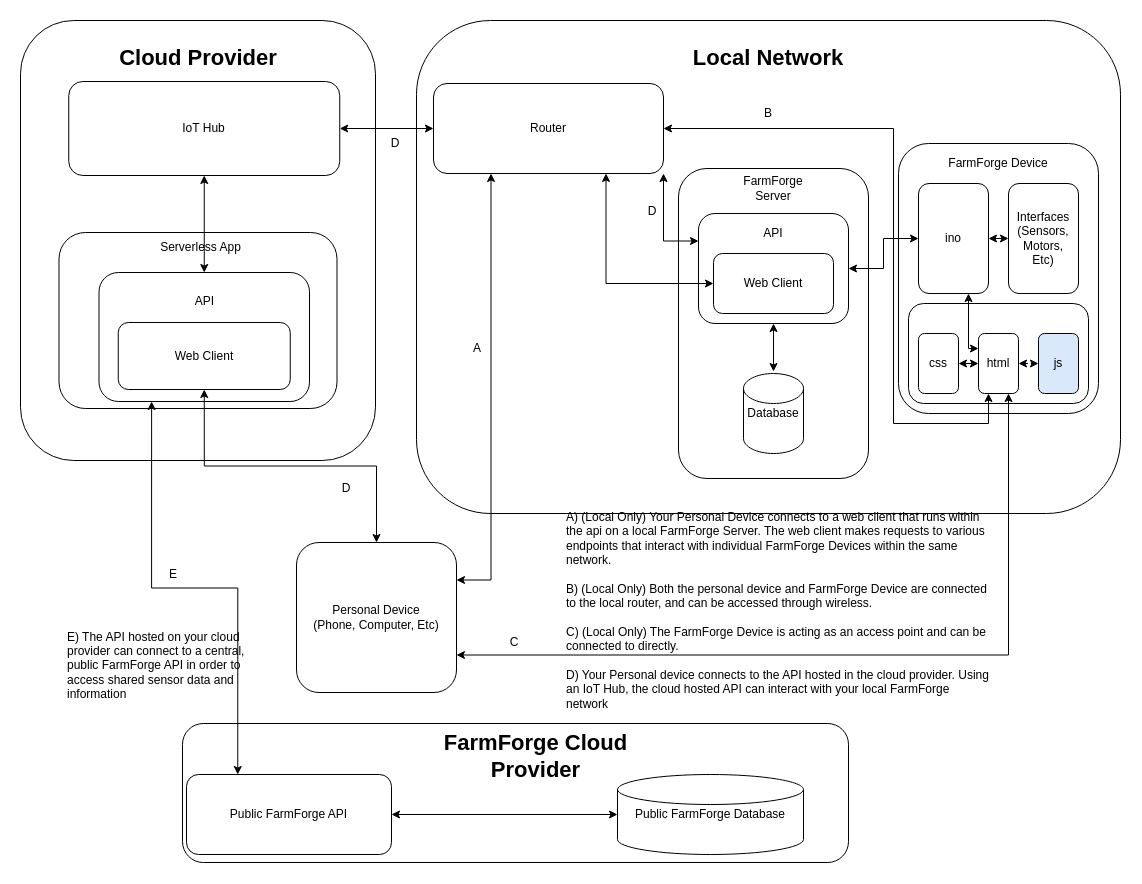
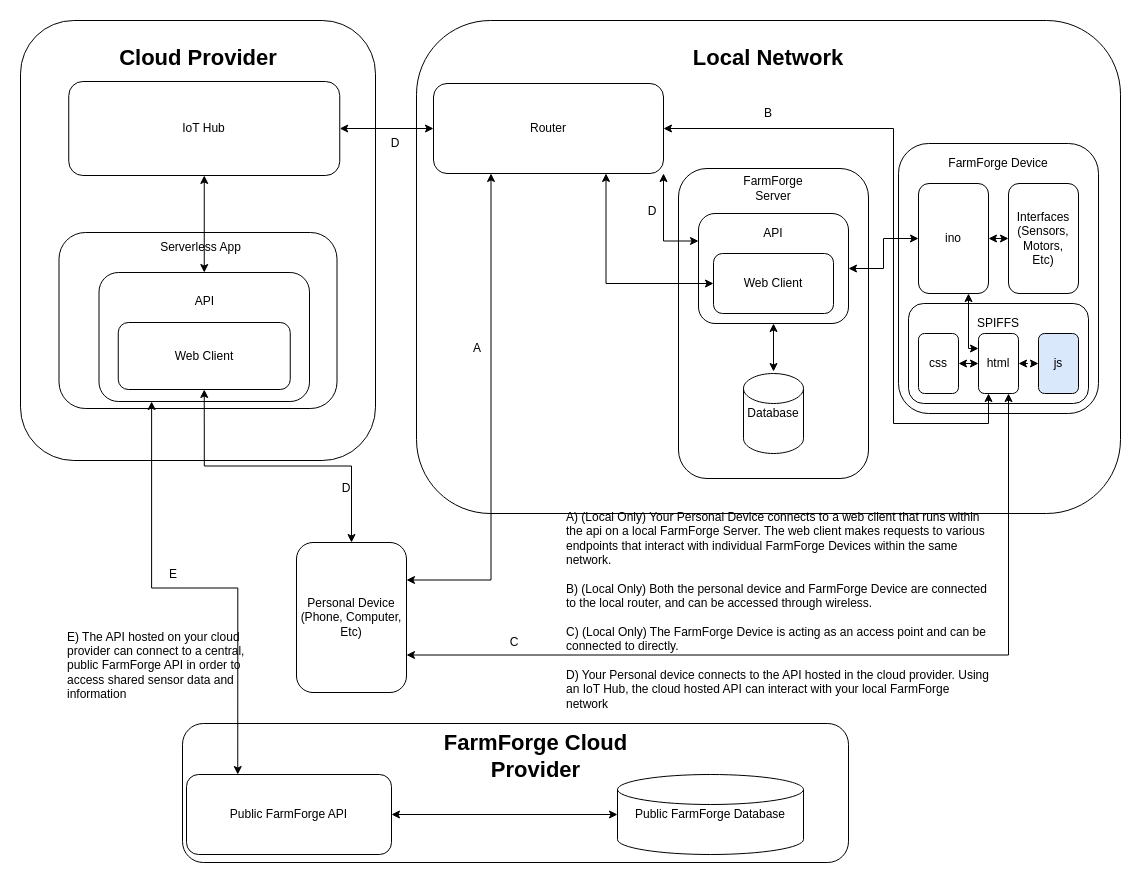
none -> (999, 324)
(377, 618) -> (352, 618)
